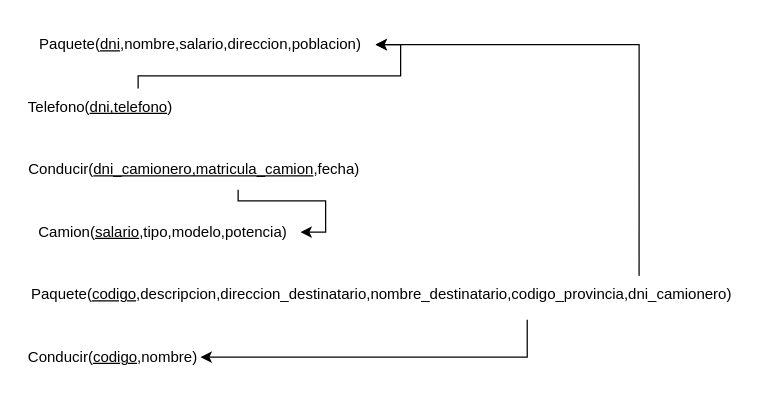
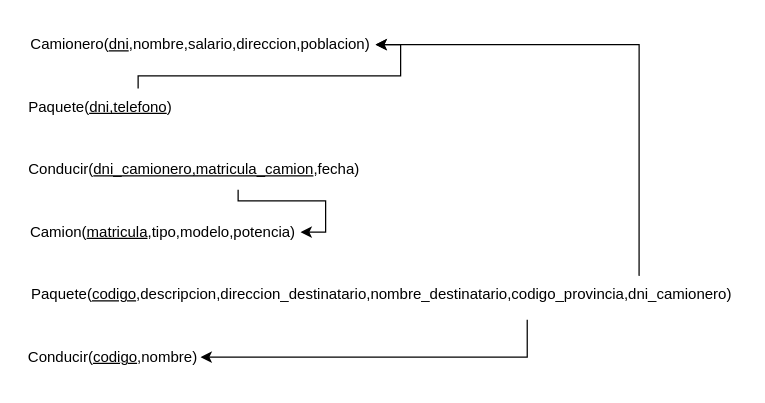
(201, 44) -> (201, 44)
(101, 107) -> (101, 107)
(163, 232) -> (163, 232)
